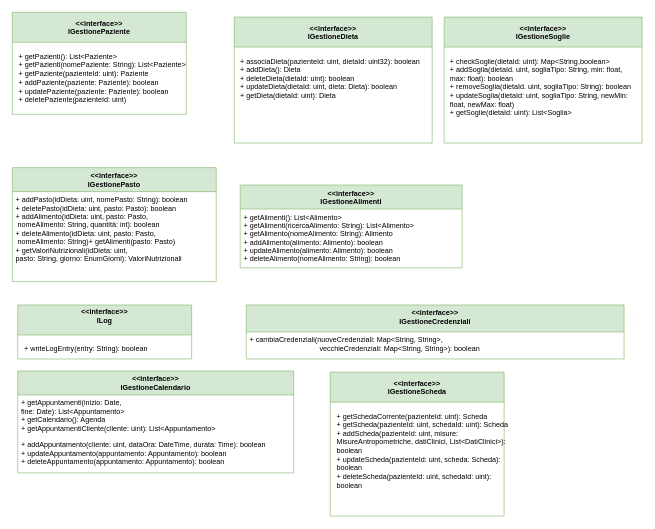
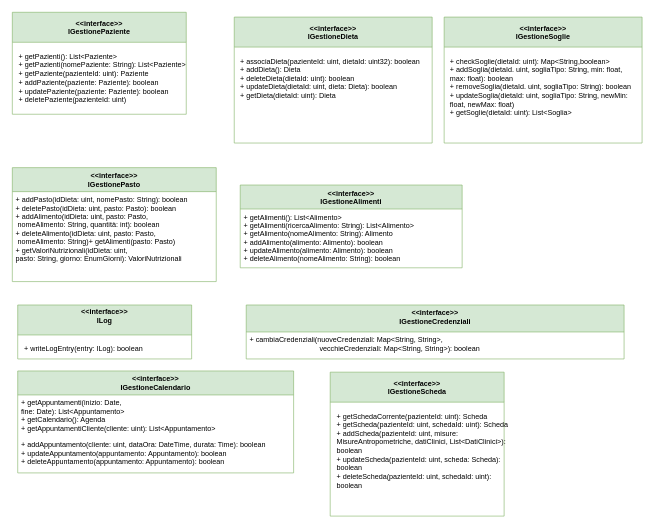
(95, 350) -> (92, 350)
